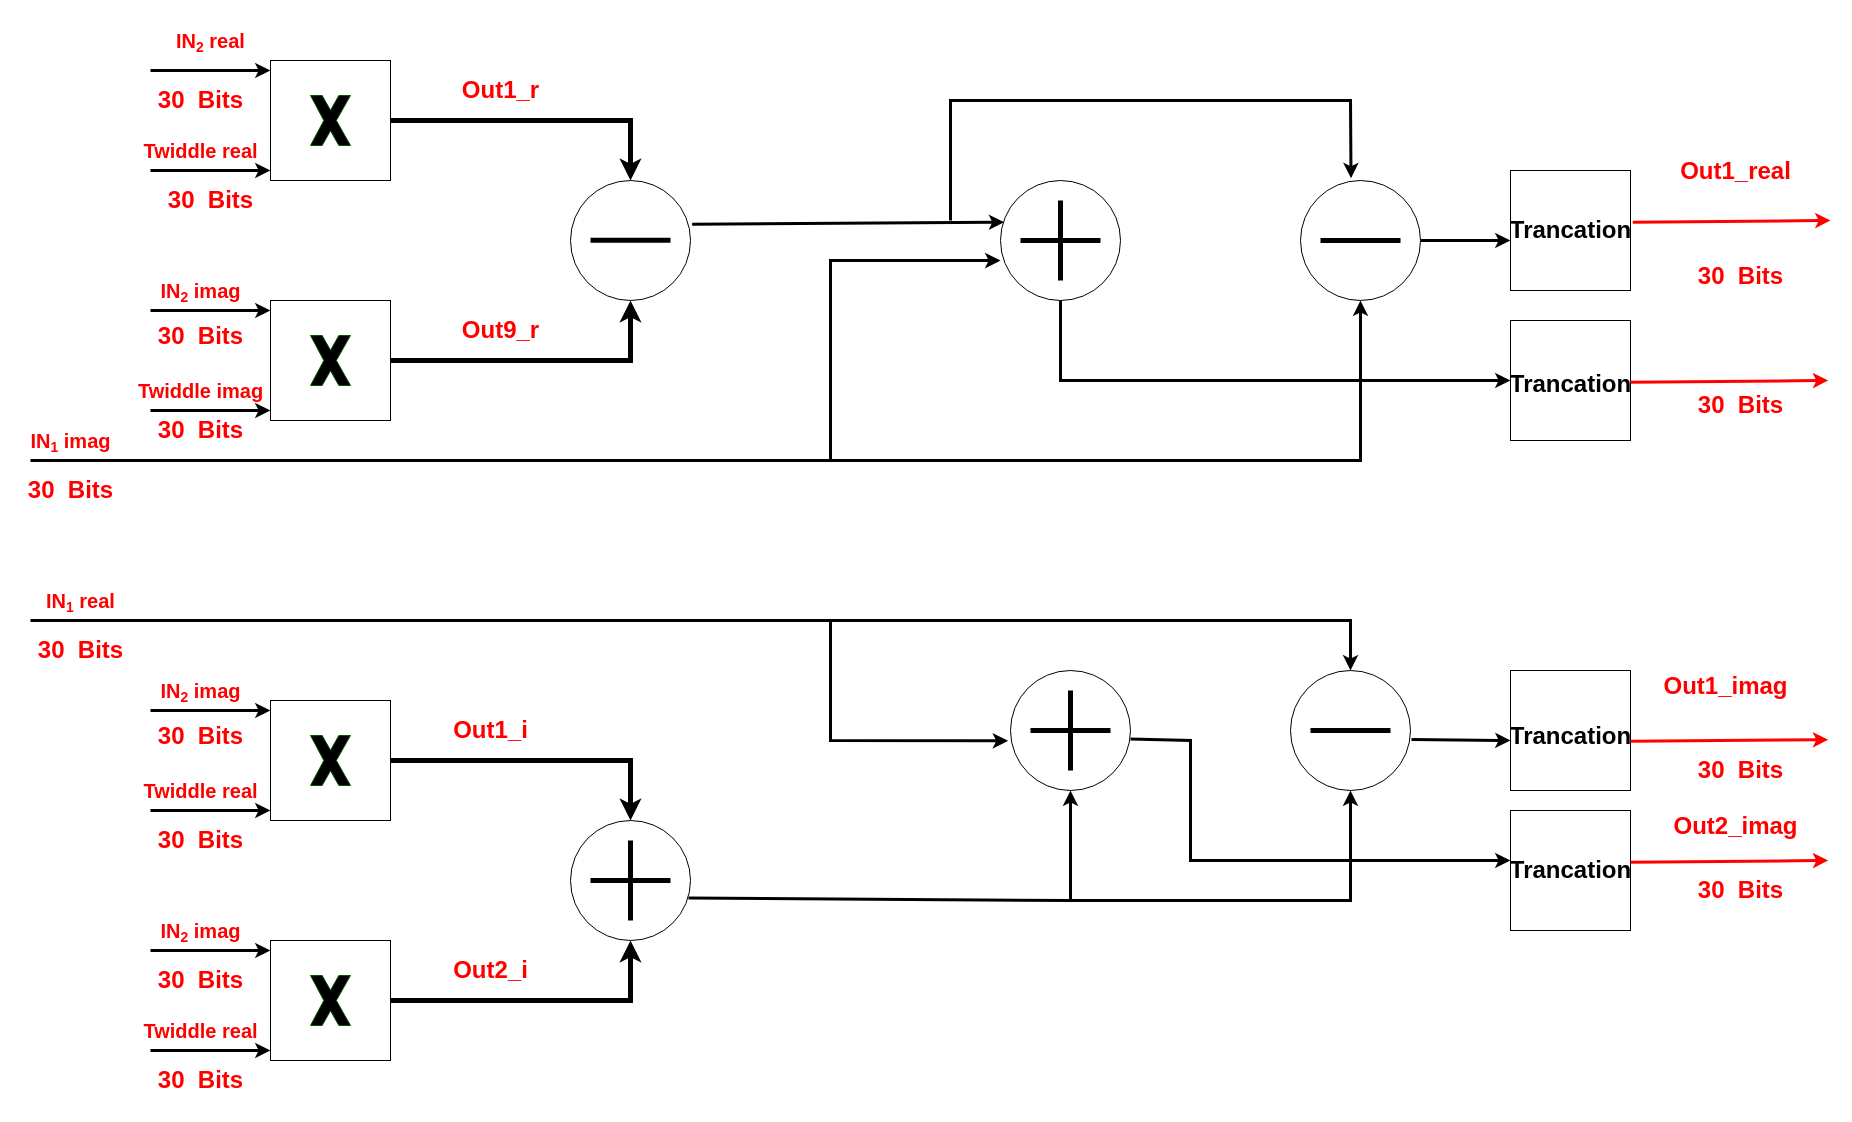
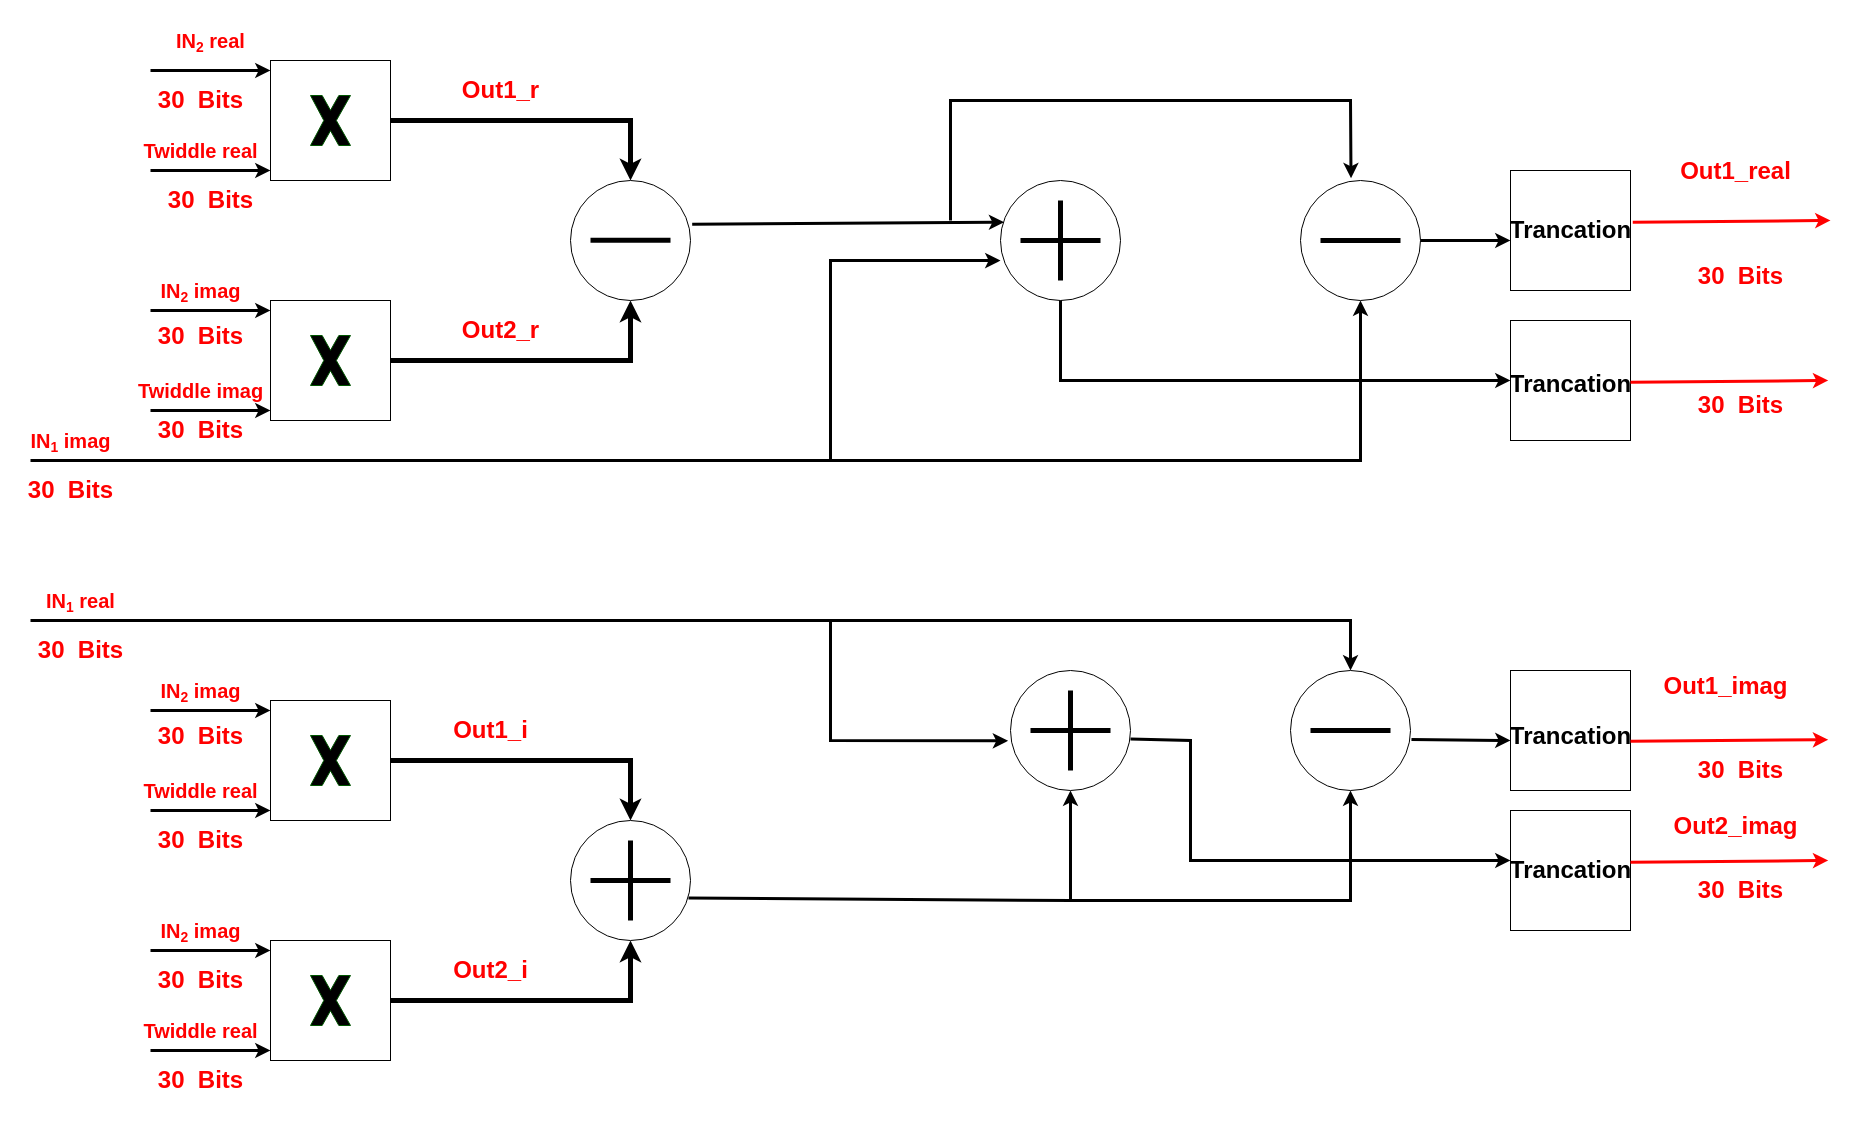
(501, 331) -> (501, 331)
